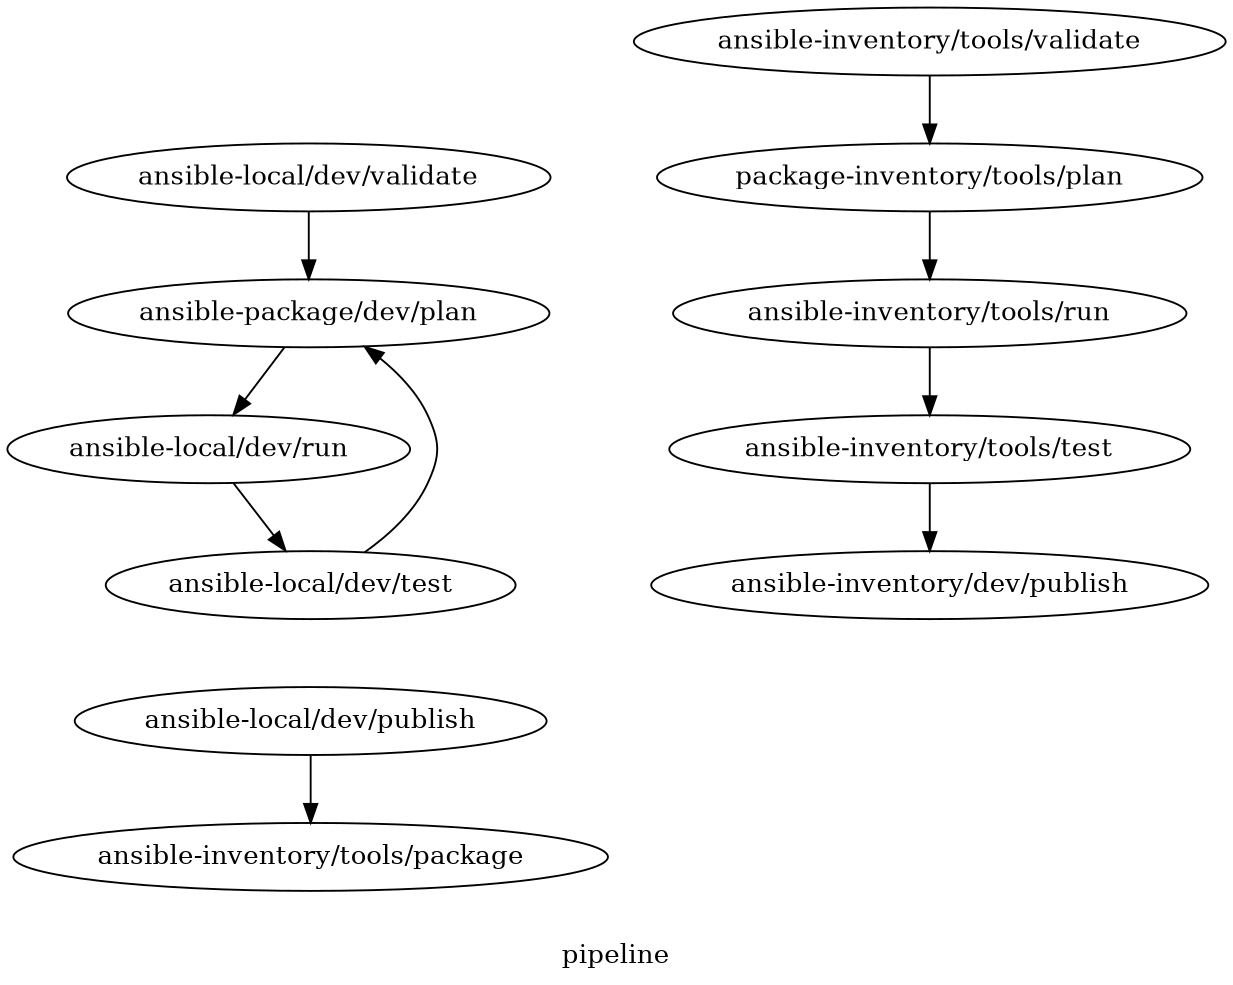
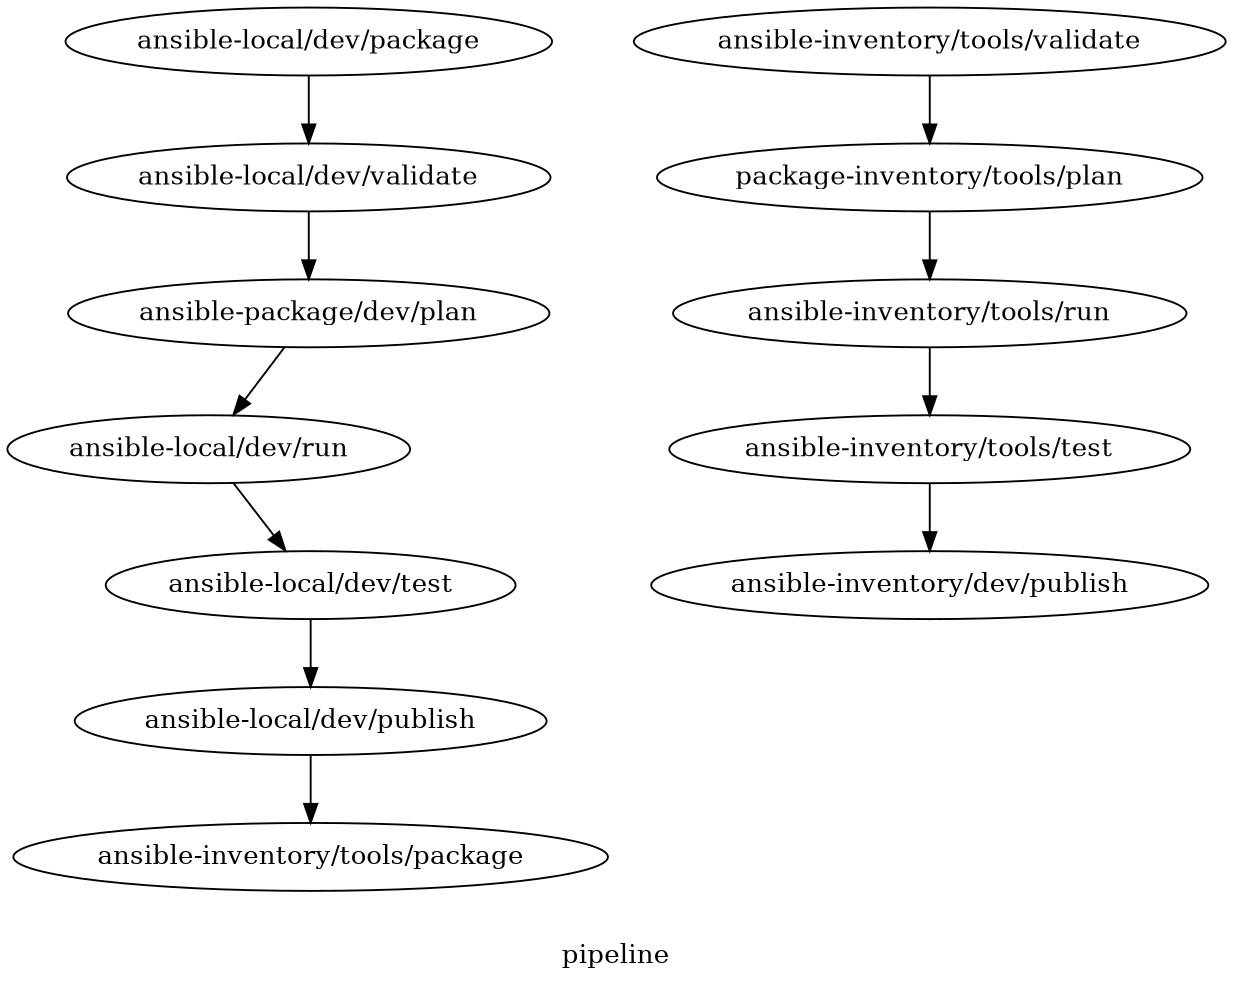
none -> (309, 42)
(436, 459) -> (311, 644)
